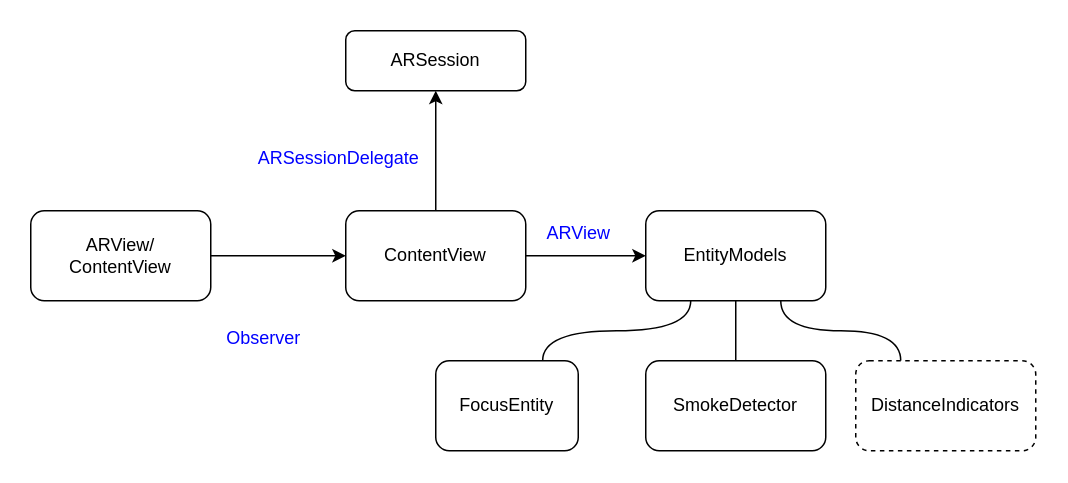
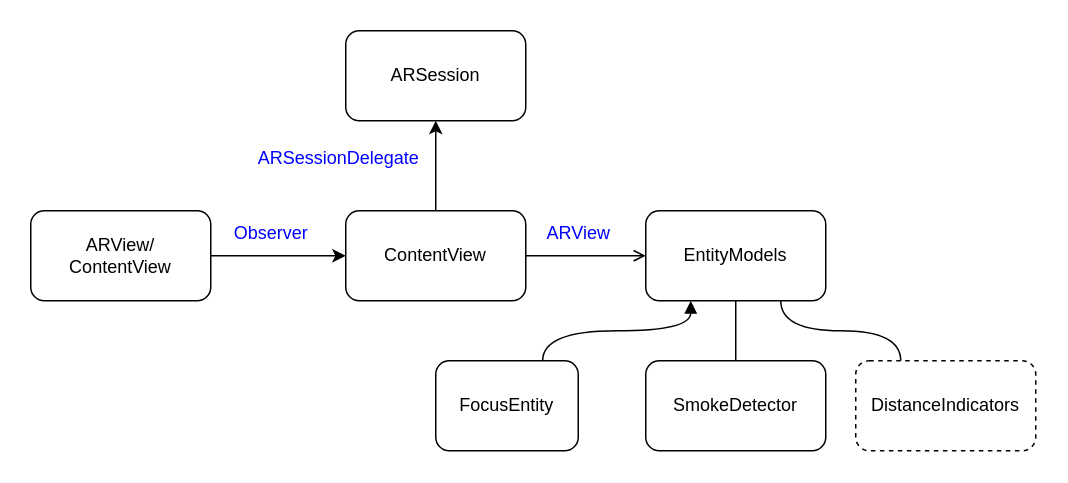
(436, 61) -> (436, 76)
(634, 256) -> (636, 256)
(670, 324) -> (667, 327)
(263, 338) -> (271, 233)
